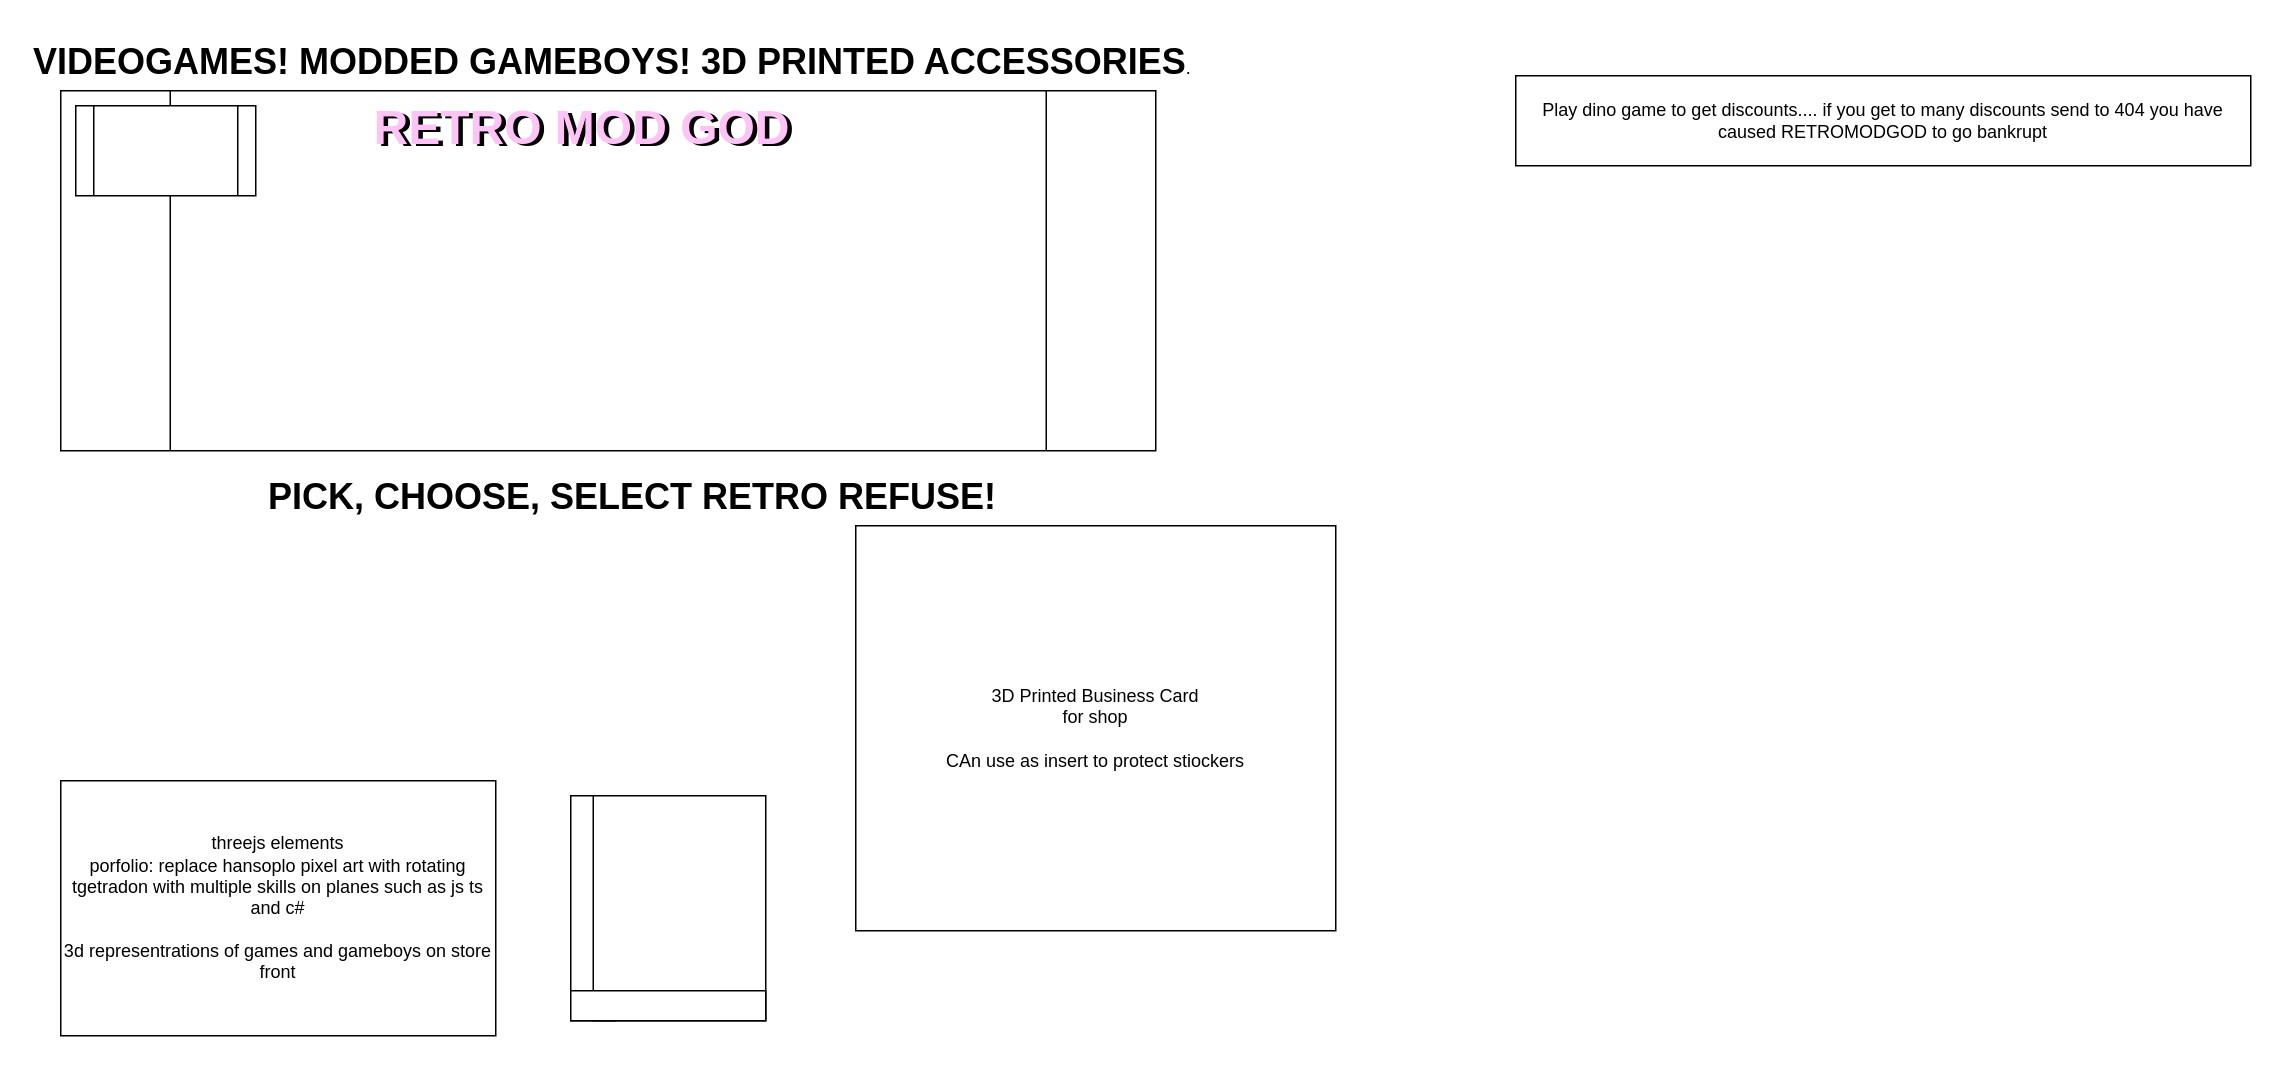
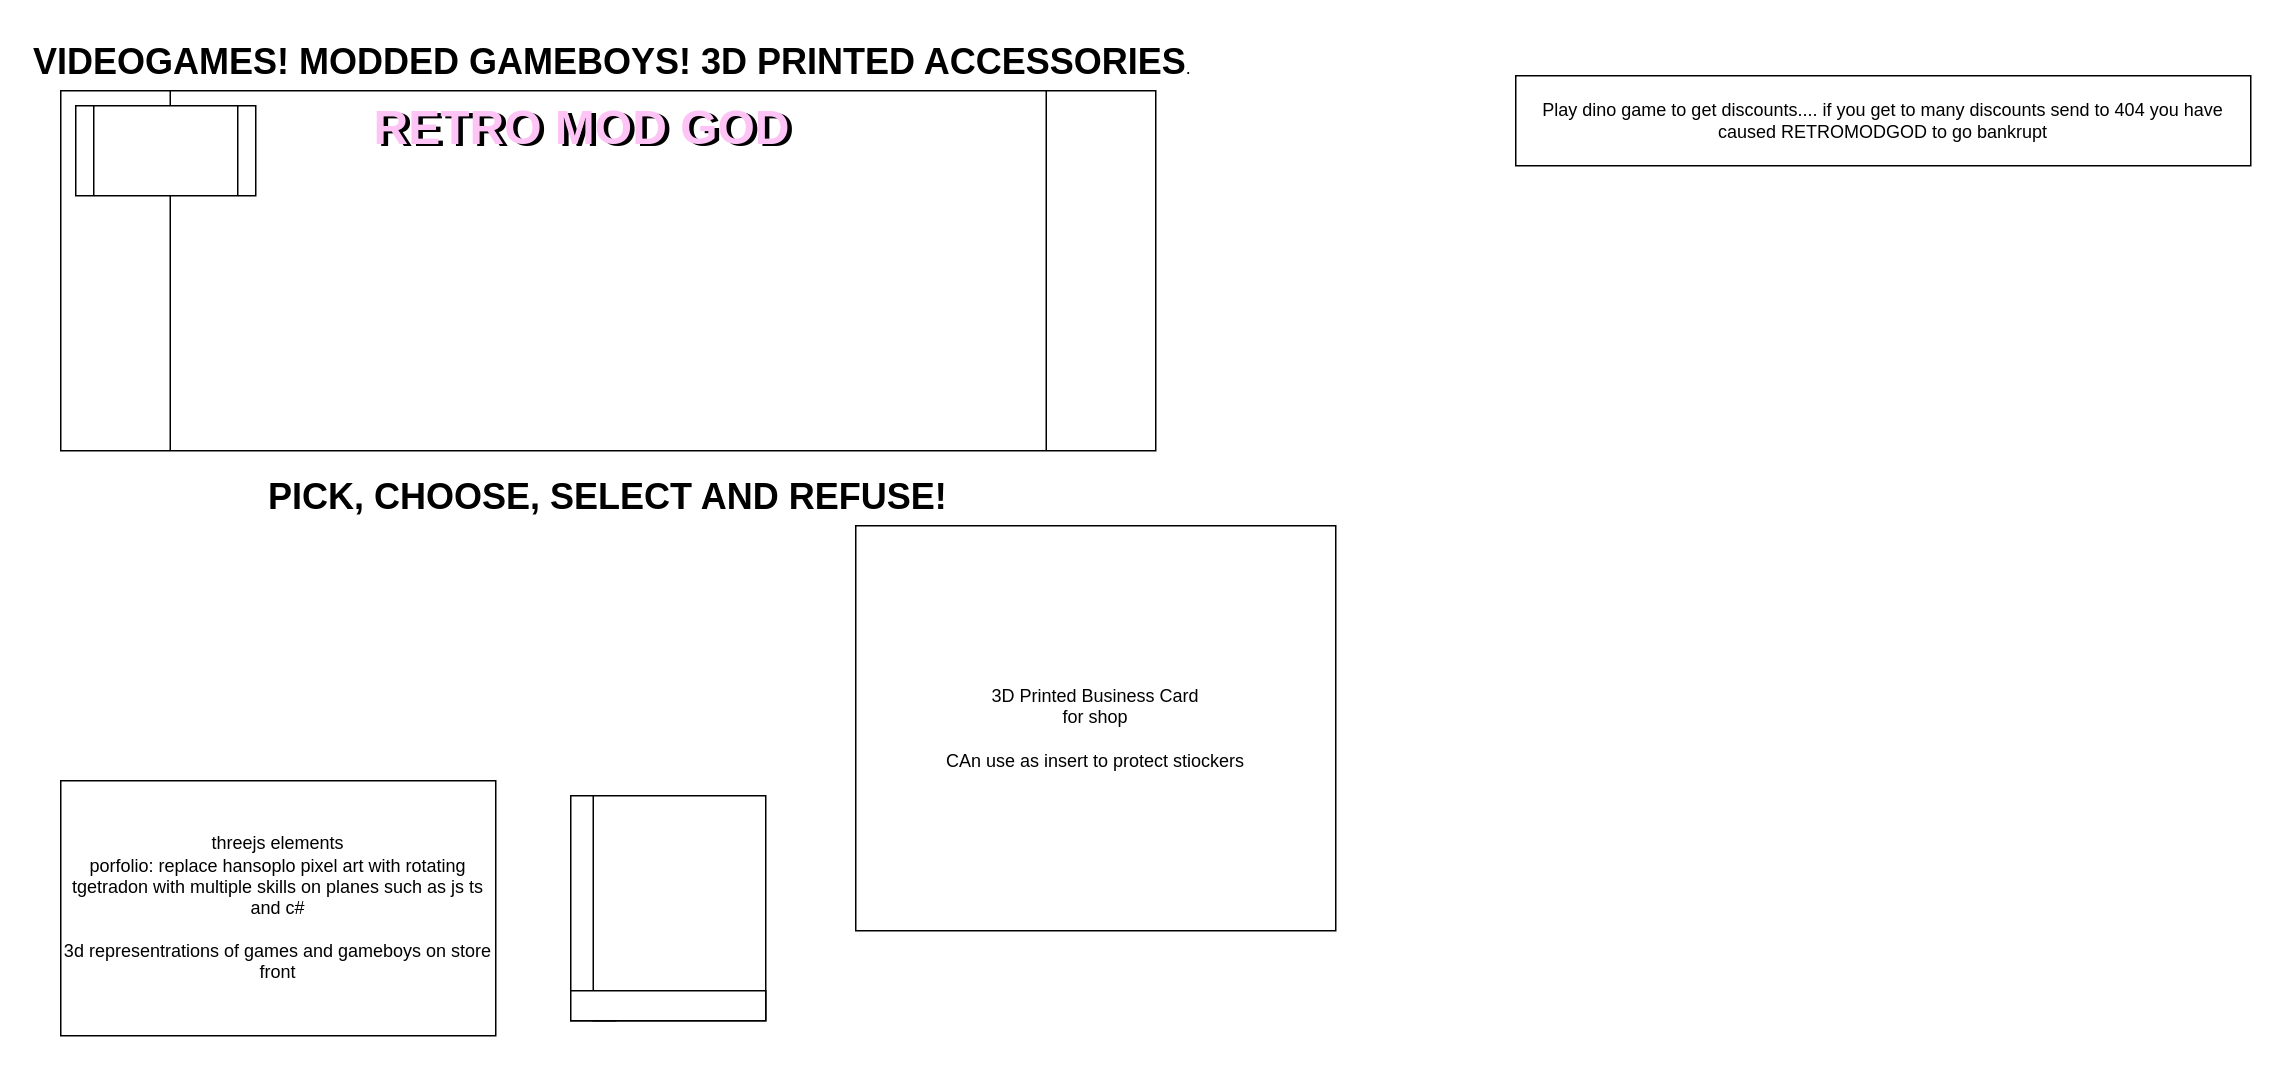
(414, 487) -> (404, 487)
